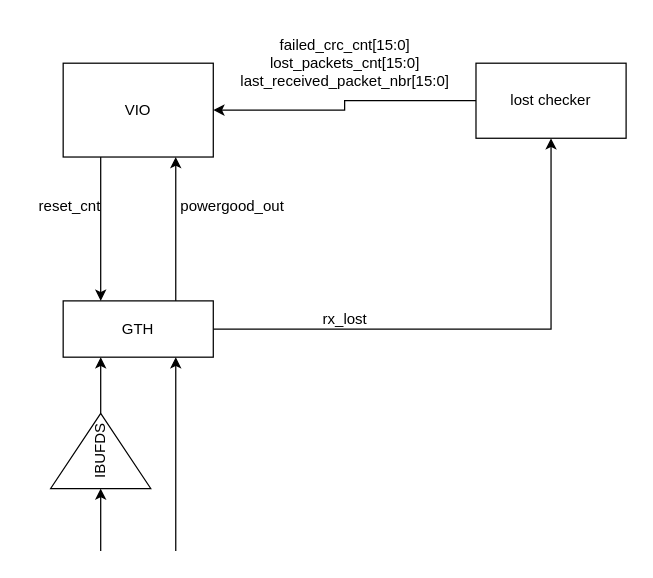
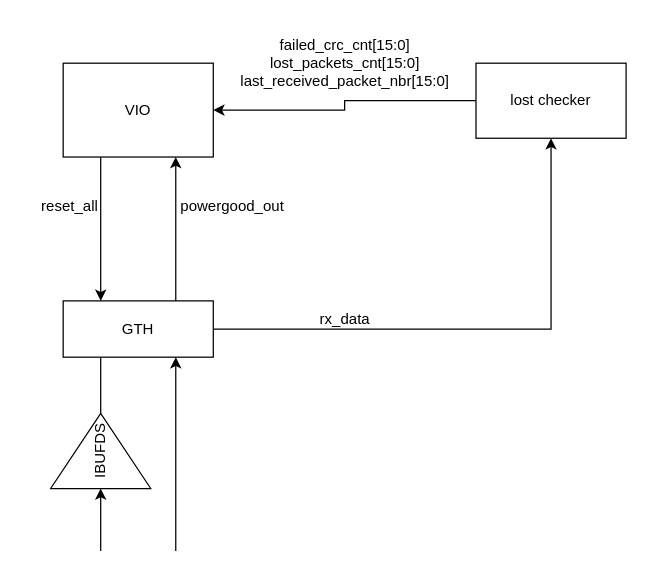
(70, 207) -> (70, 207)
(345, 319) -> (345, 319)
(101, 367) -> (101, 363)
